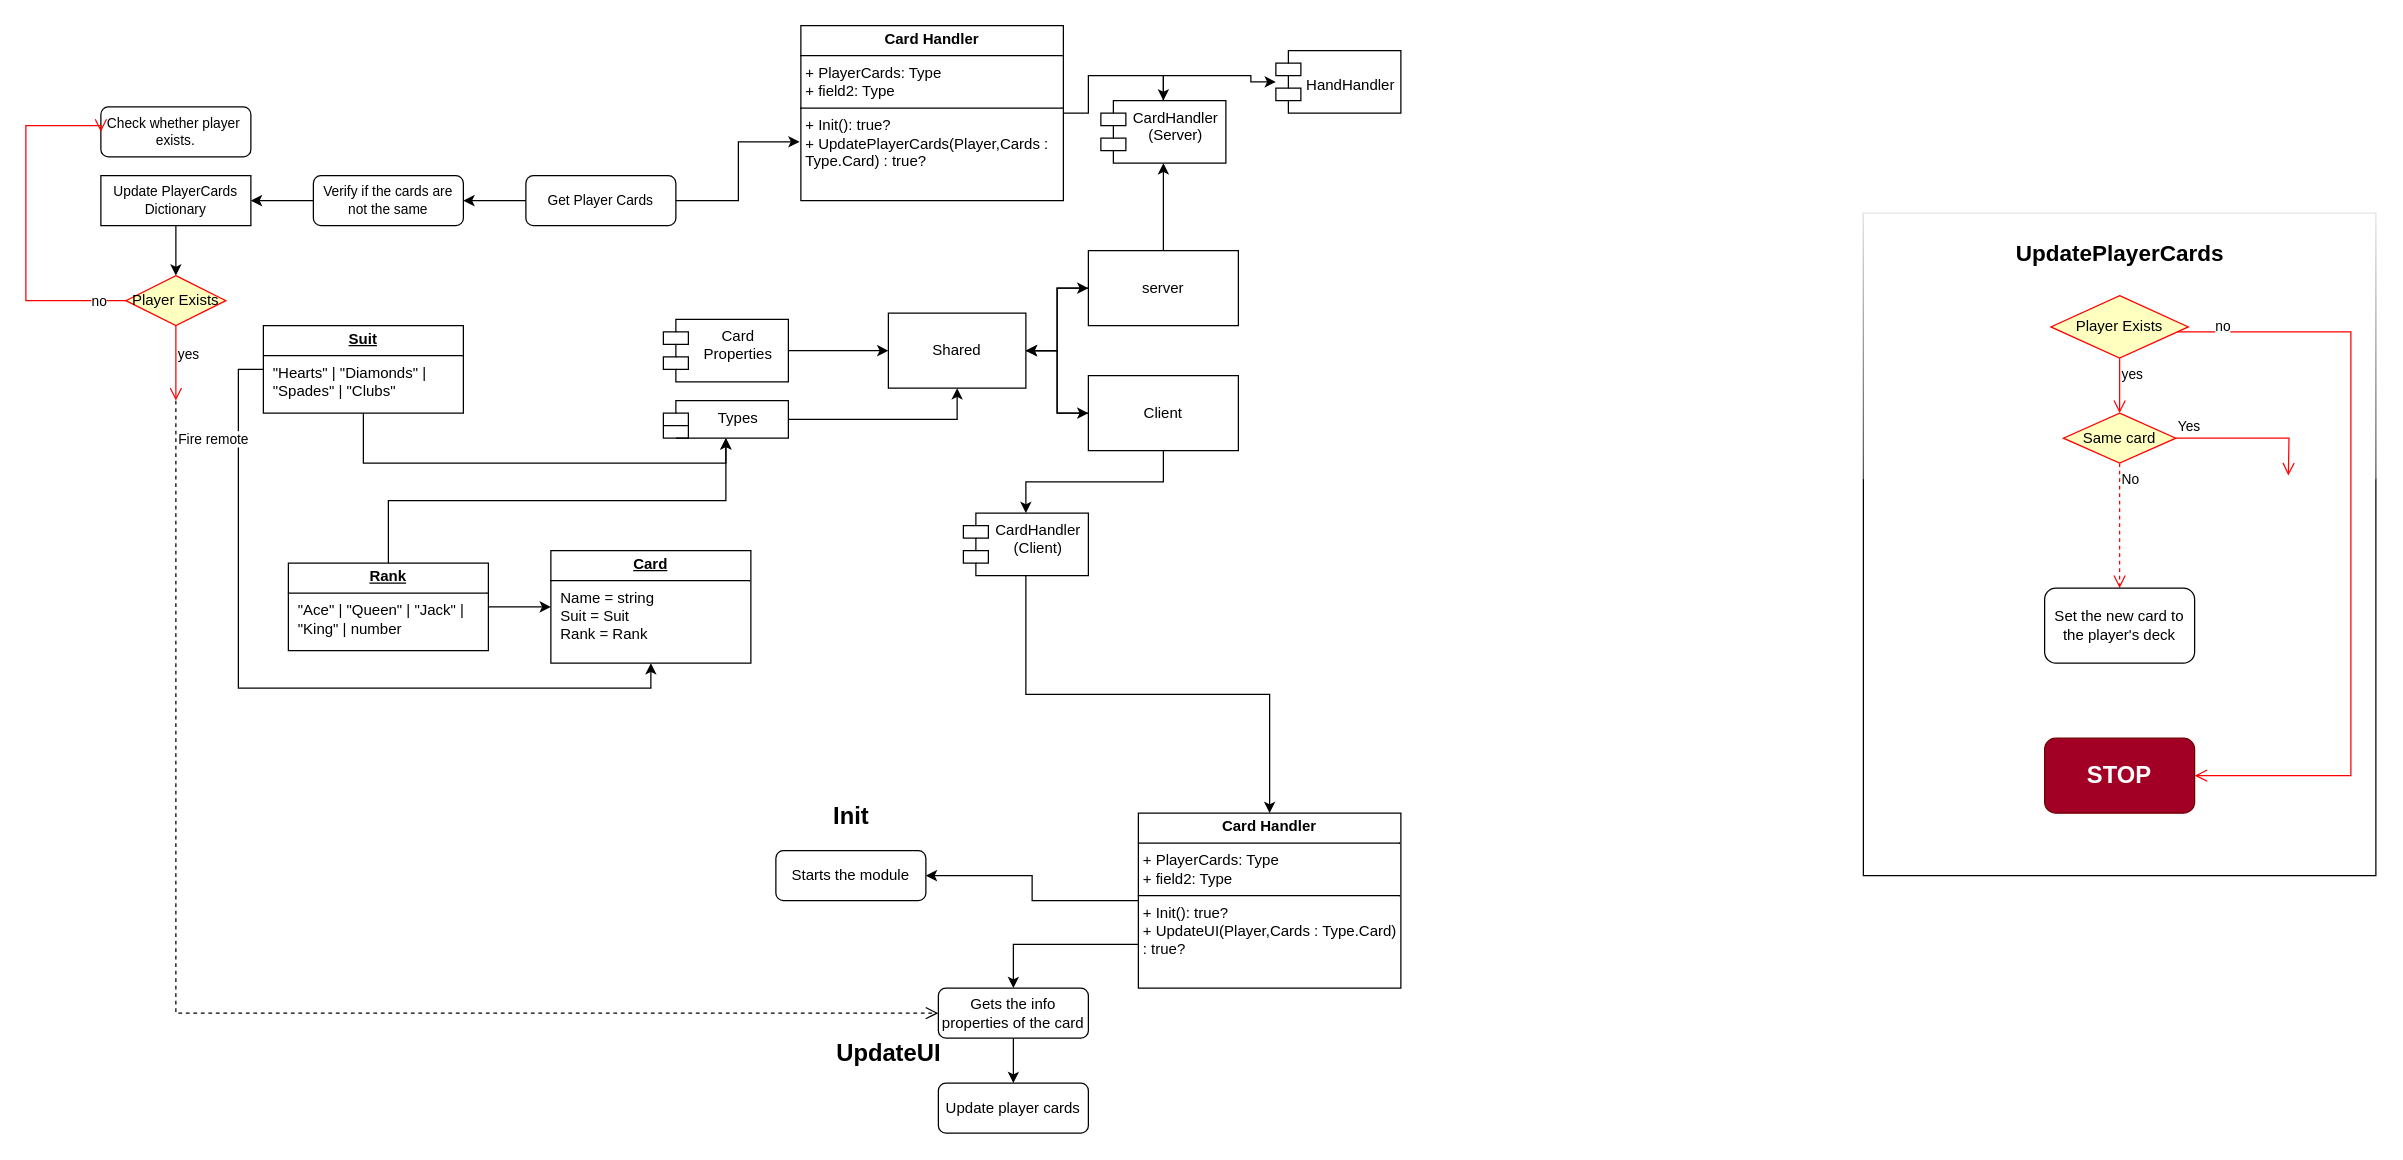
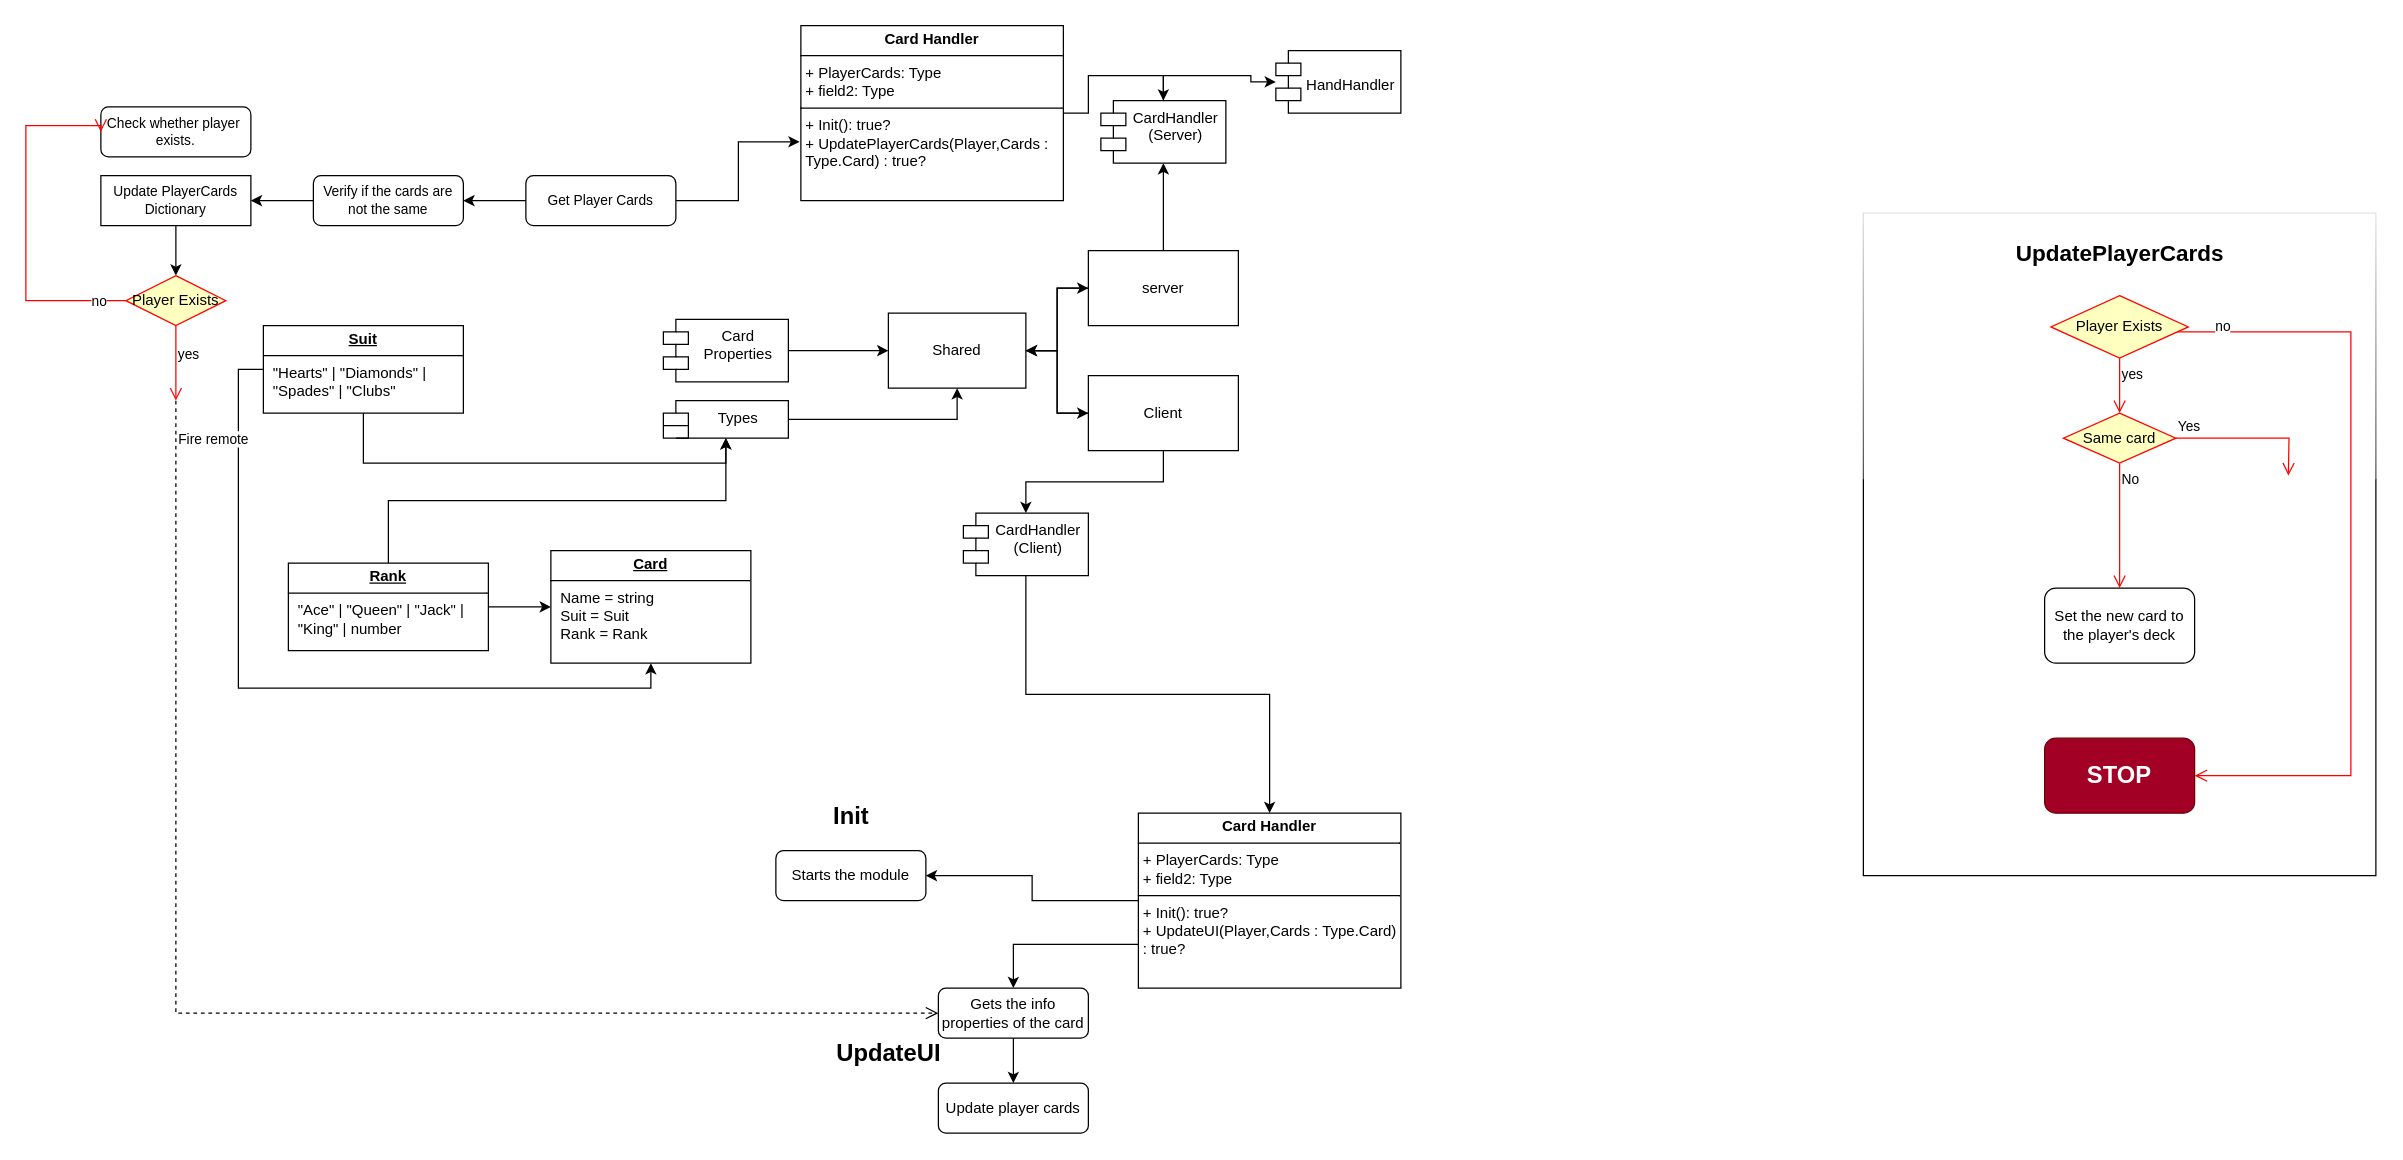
(2119, 524) -> (2119, 524)
